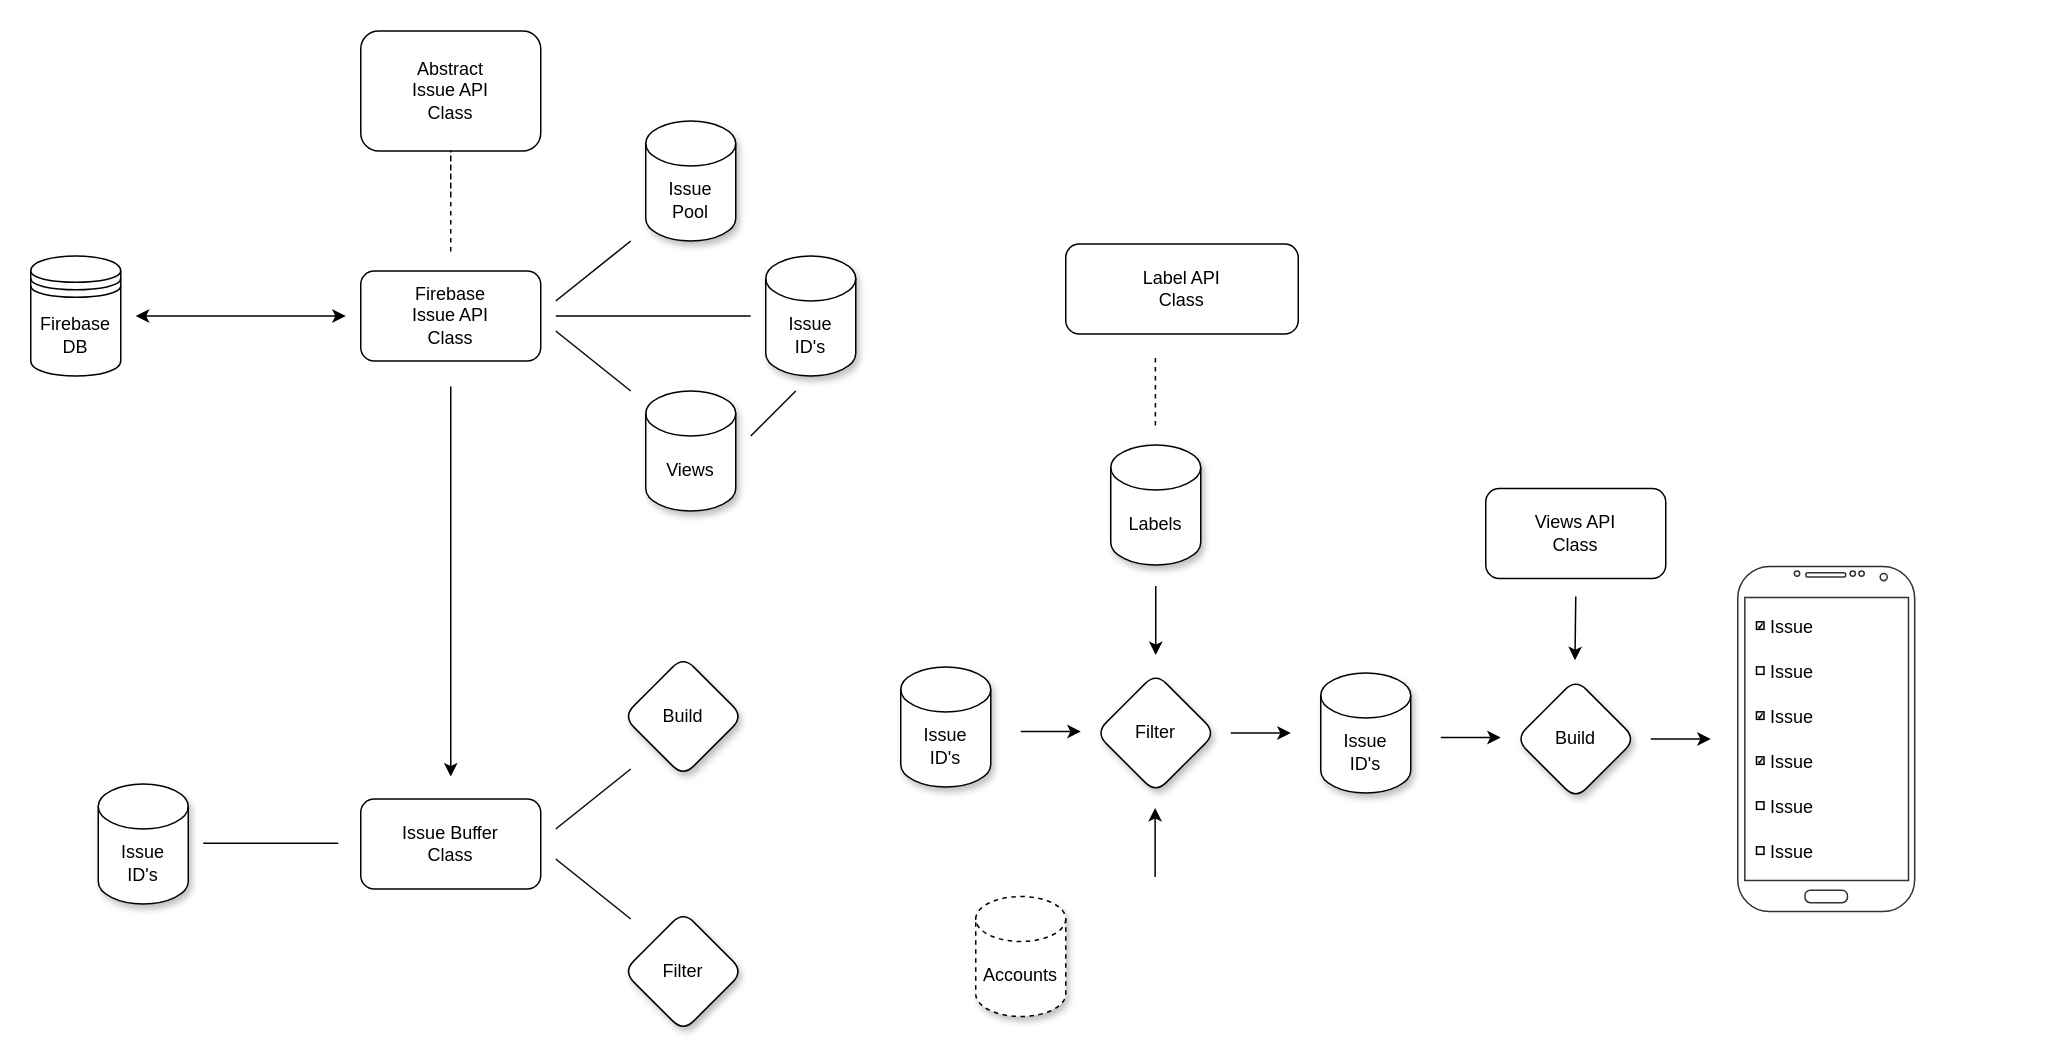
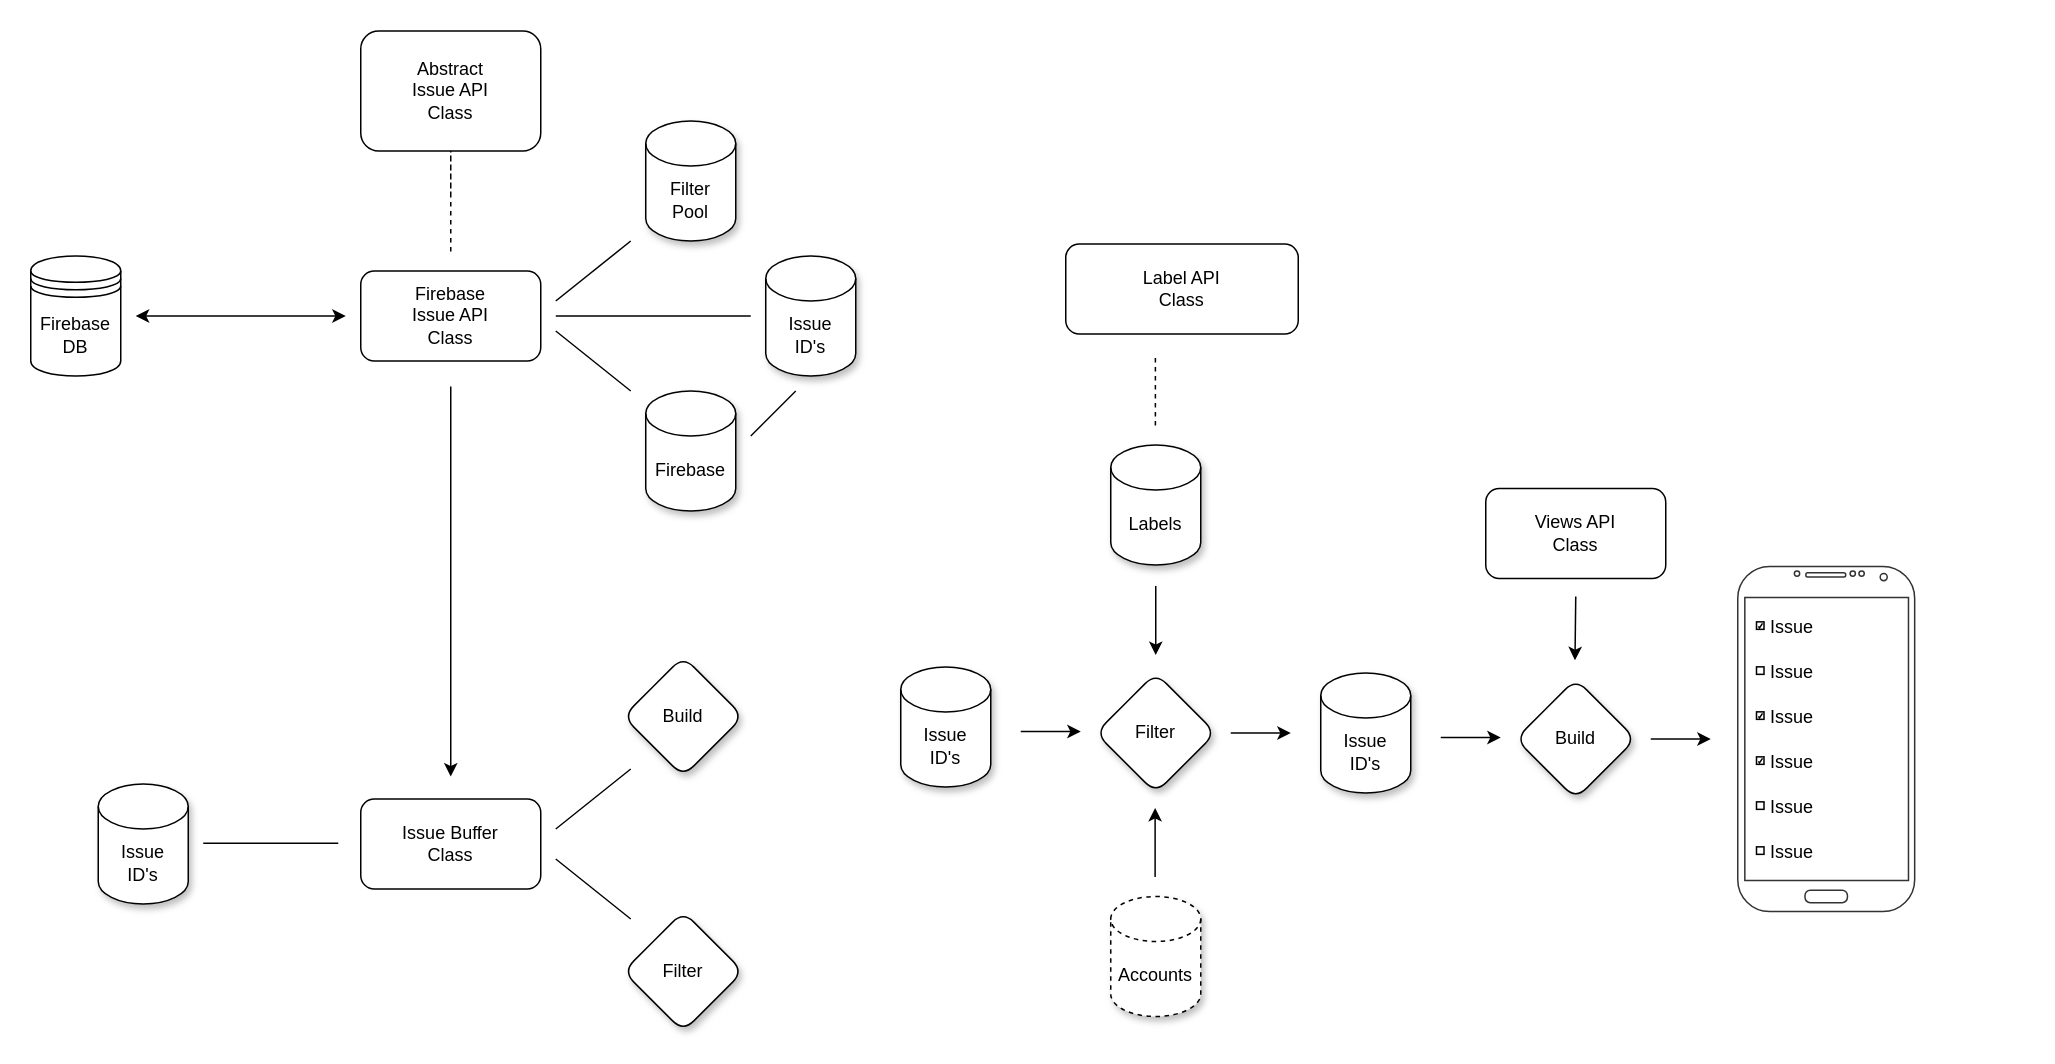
(691, 200) -> (691, 200)
(691, 470) -> (691, 470)
(1021, 956) -> (1156, 956)
